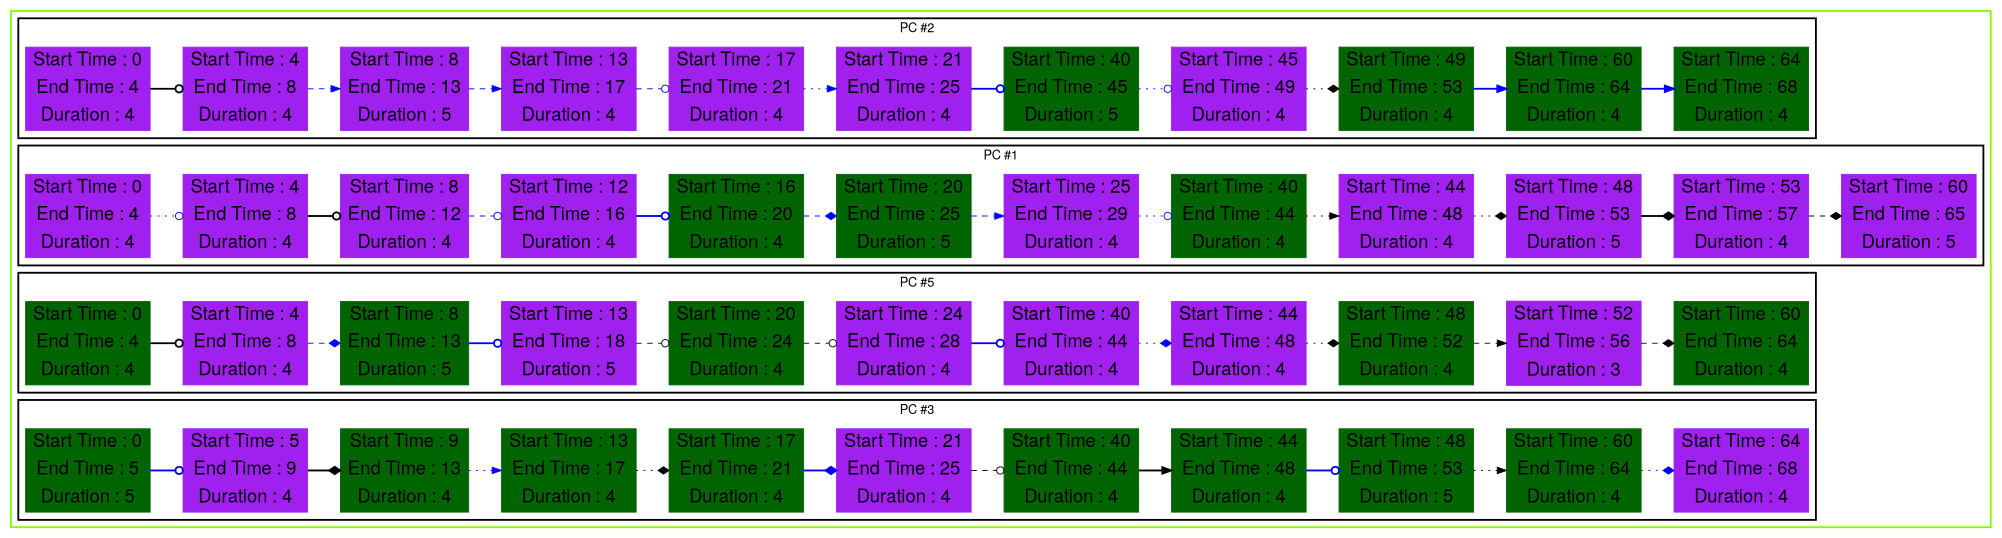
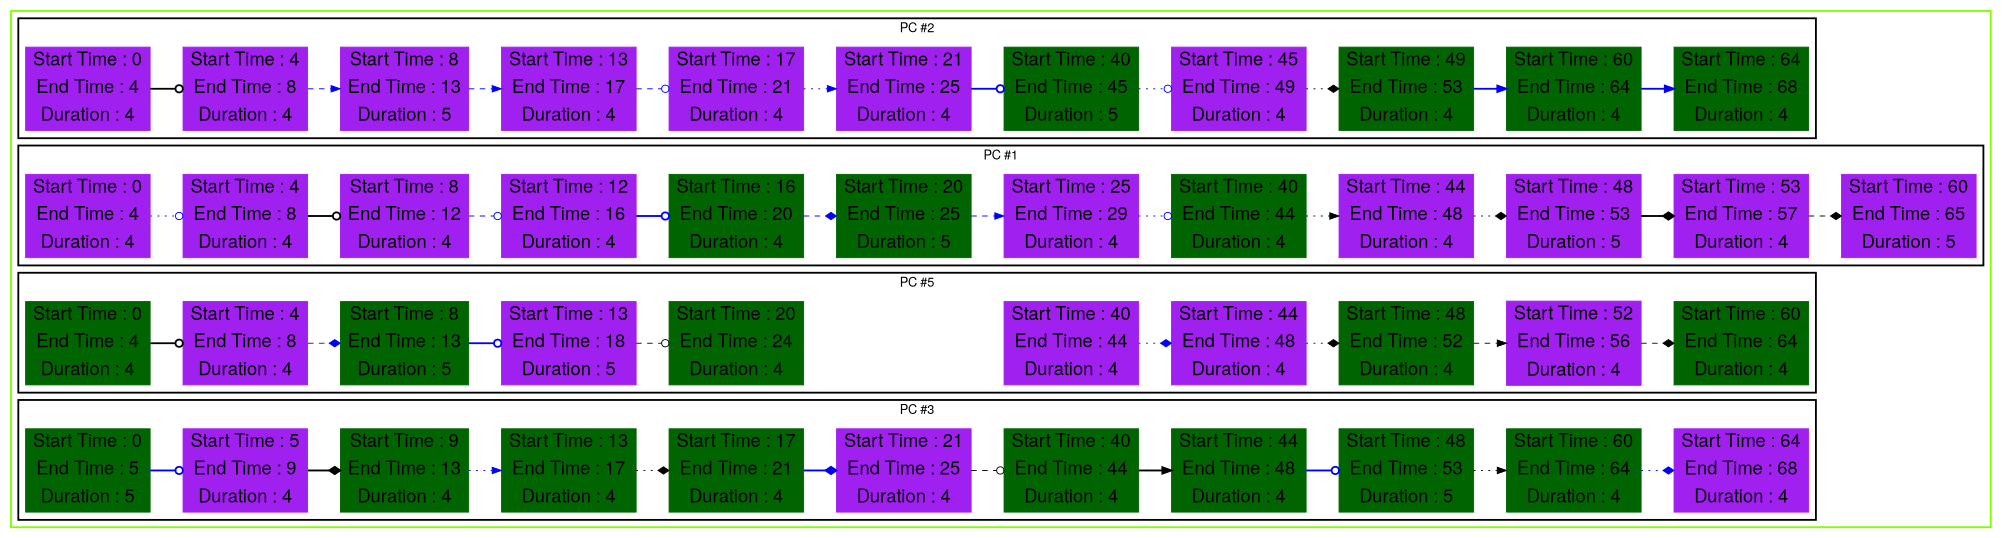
(904, 343) -> none
(1574, 370) -> (1574, 370)
